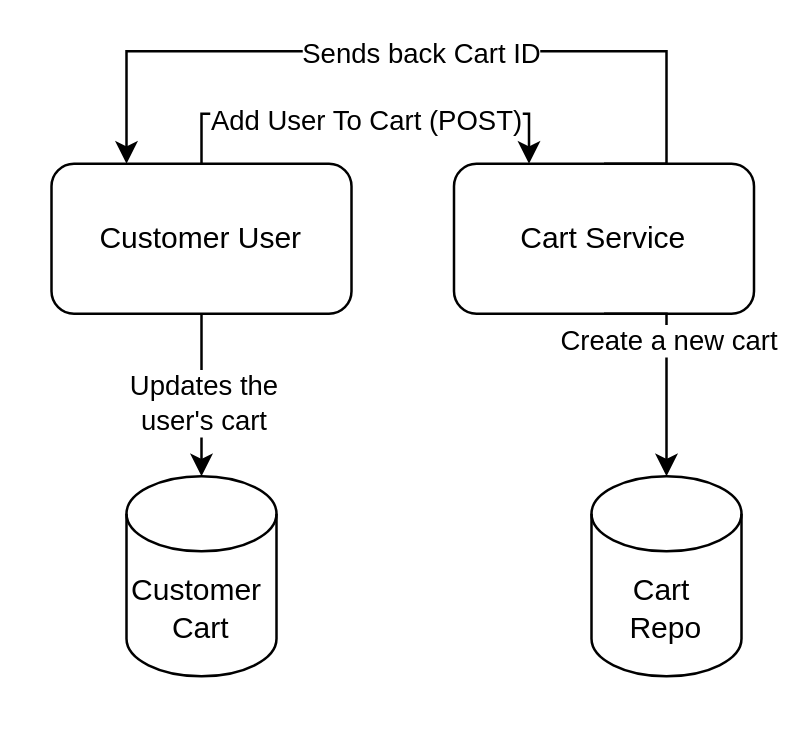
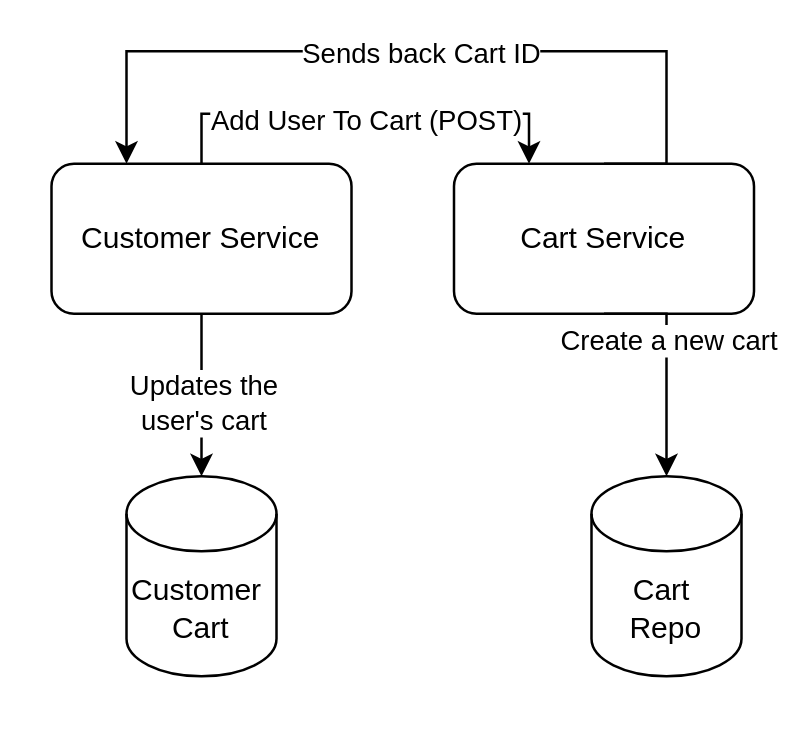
(201, 239) -> (201, 239)
